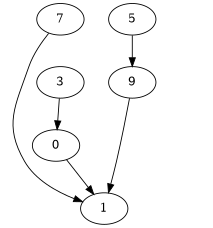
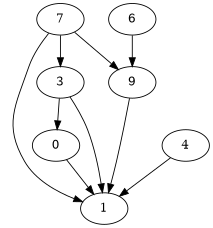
(132, 19) -> (132, 19)
none -> (60, 47)
none -> (93, 48)
none -> (91, 138)
none -> (186, 145)
